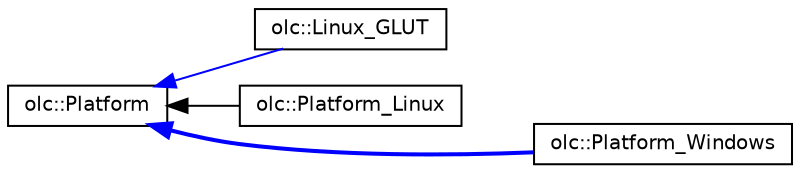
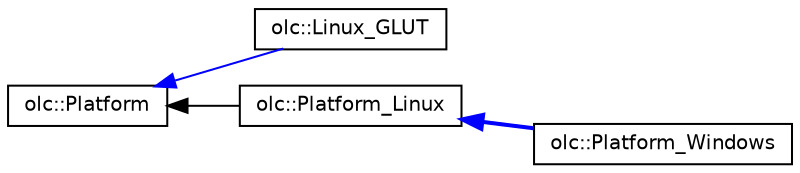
(351, 153) -> (508, 125)
